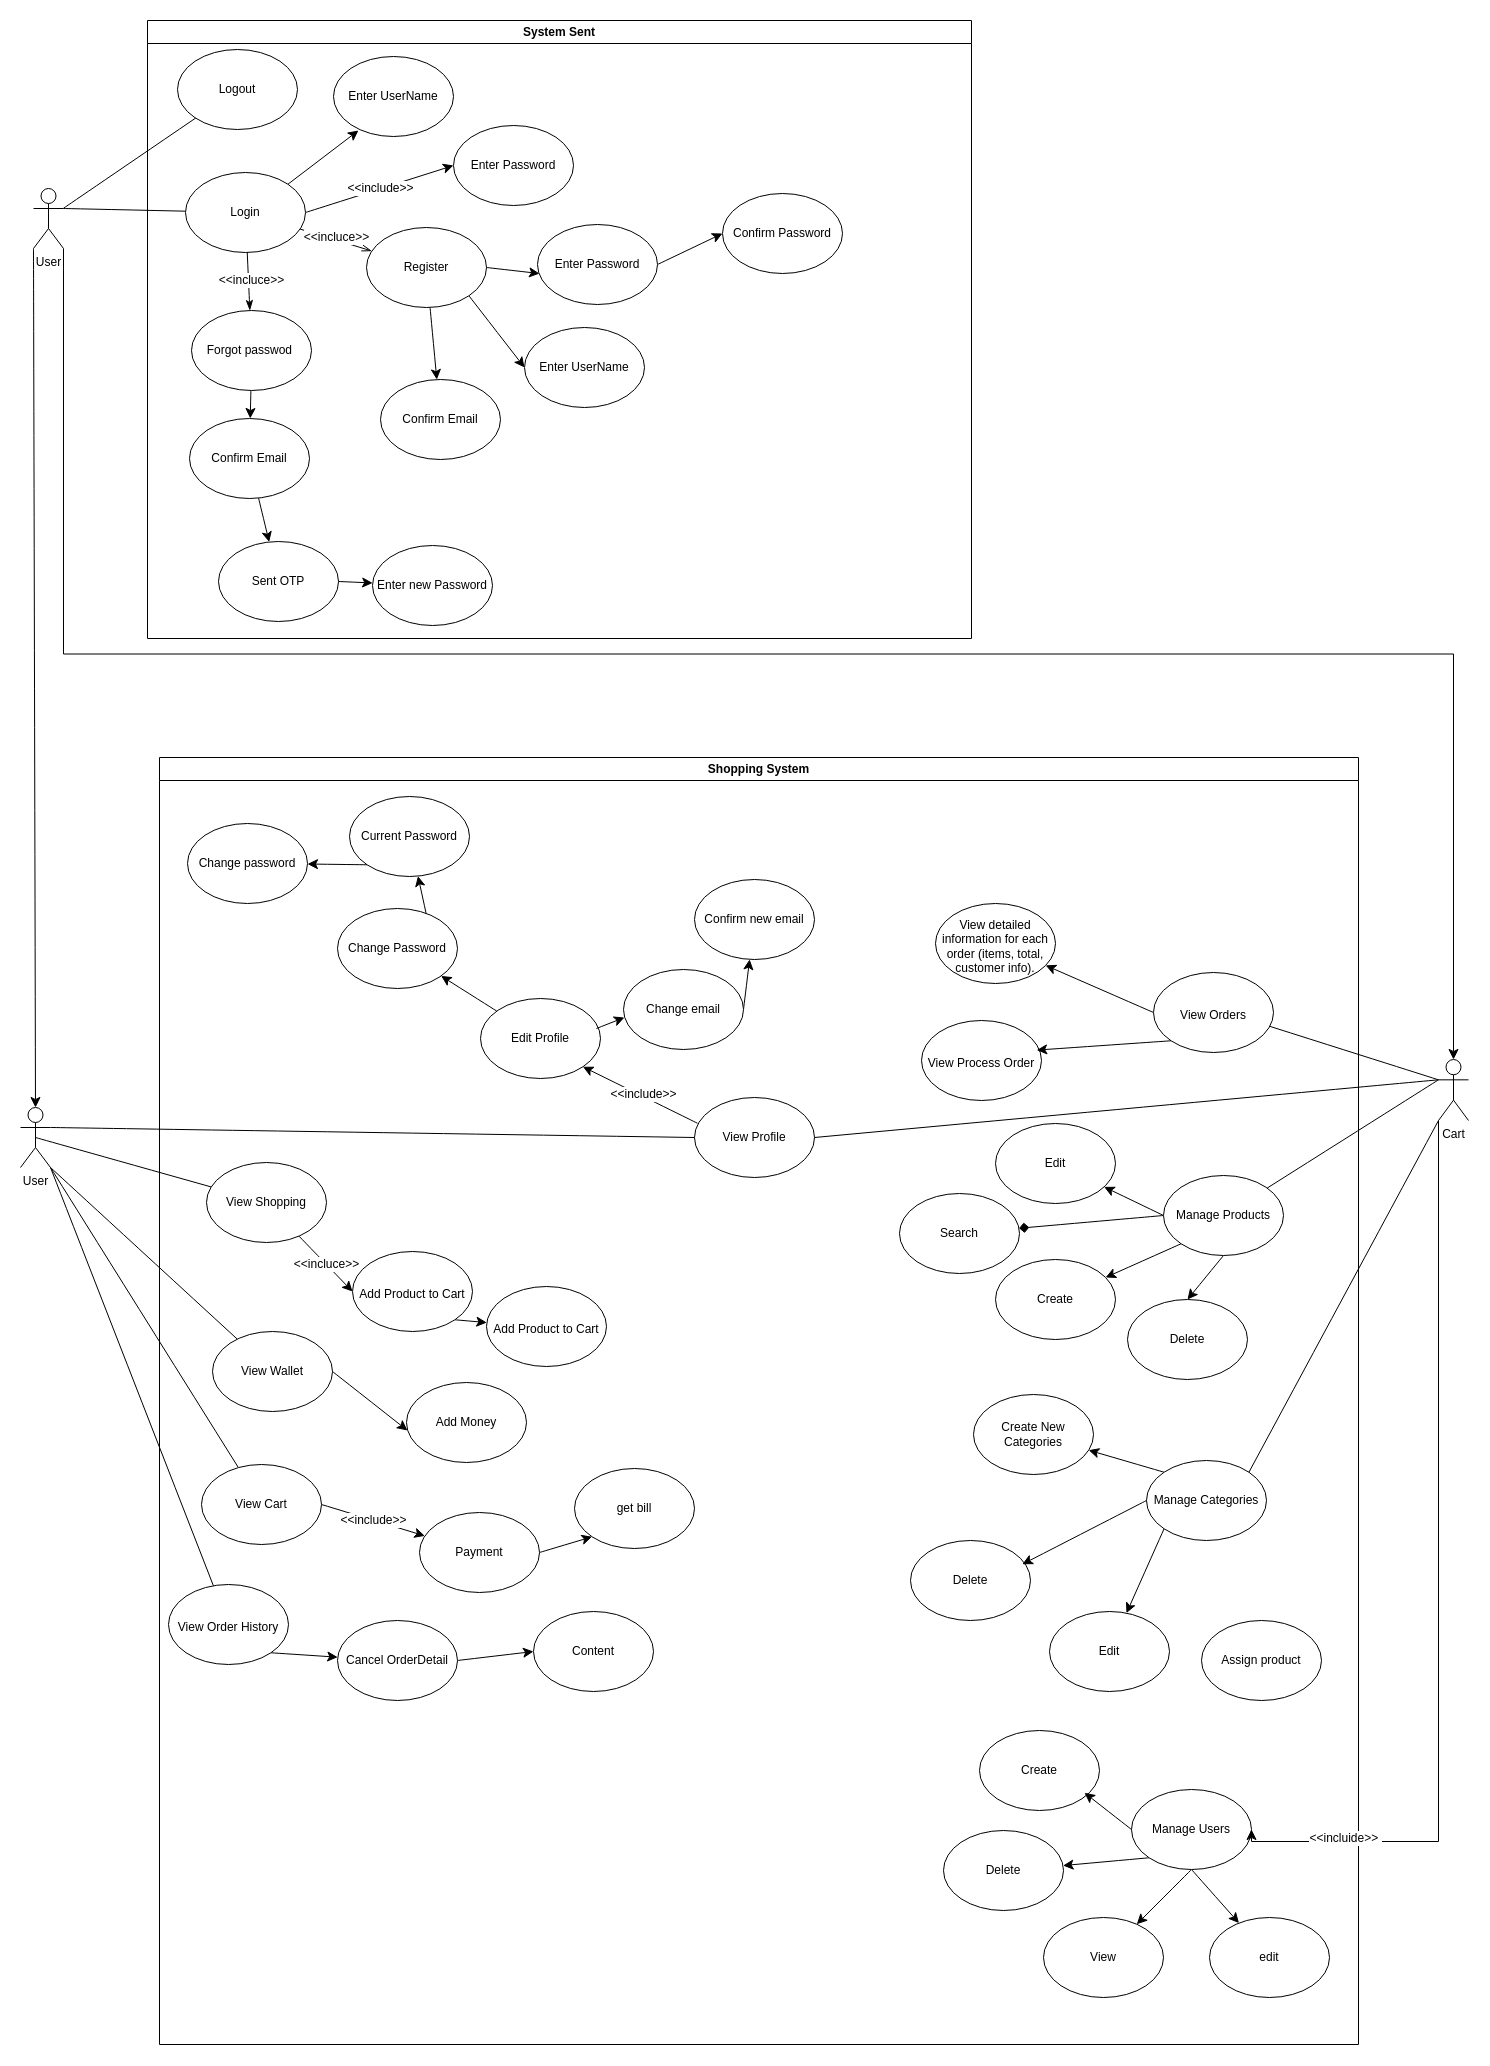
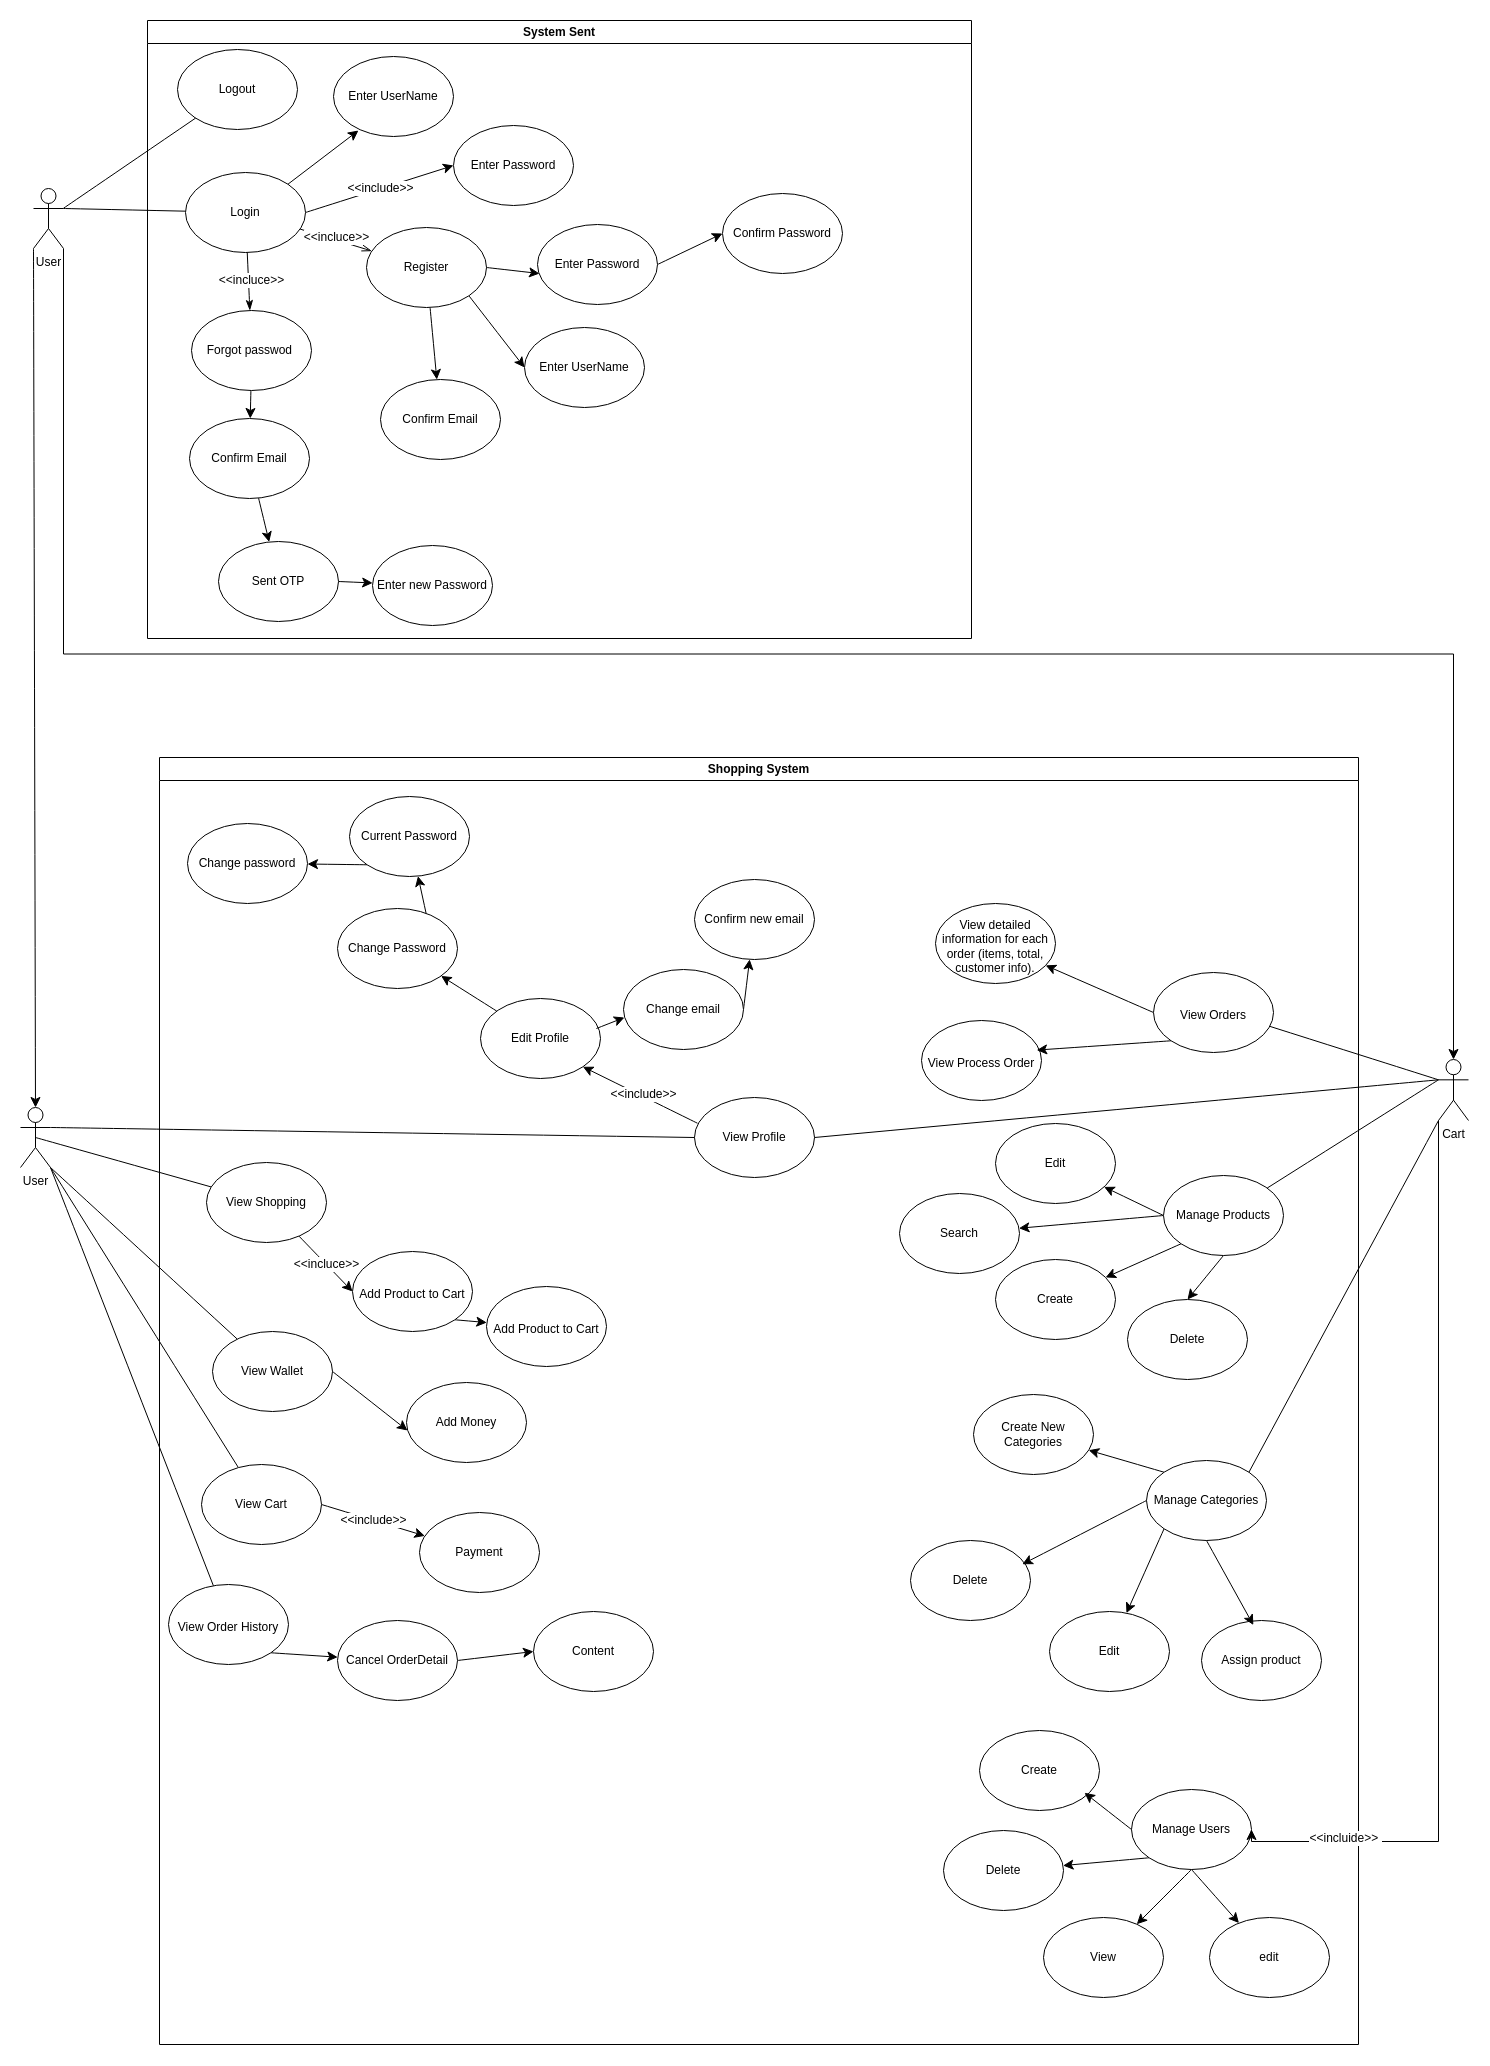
(1030, 1227) -> (1029, 1227)
(635, 1509) -> none
(562, 1546) -> none
none -> (1229, 1580)
